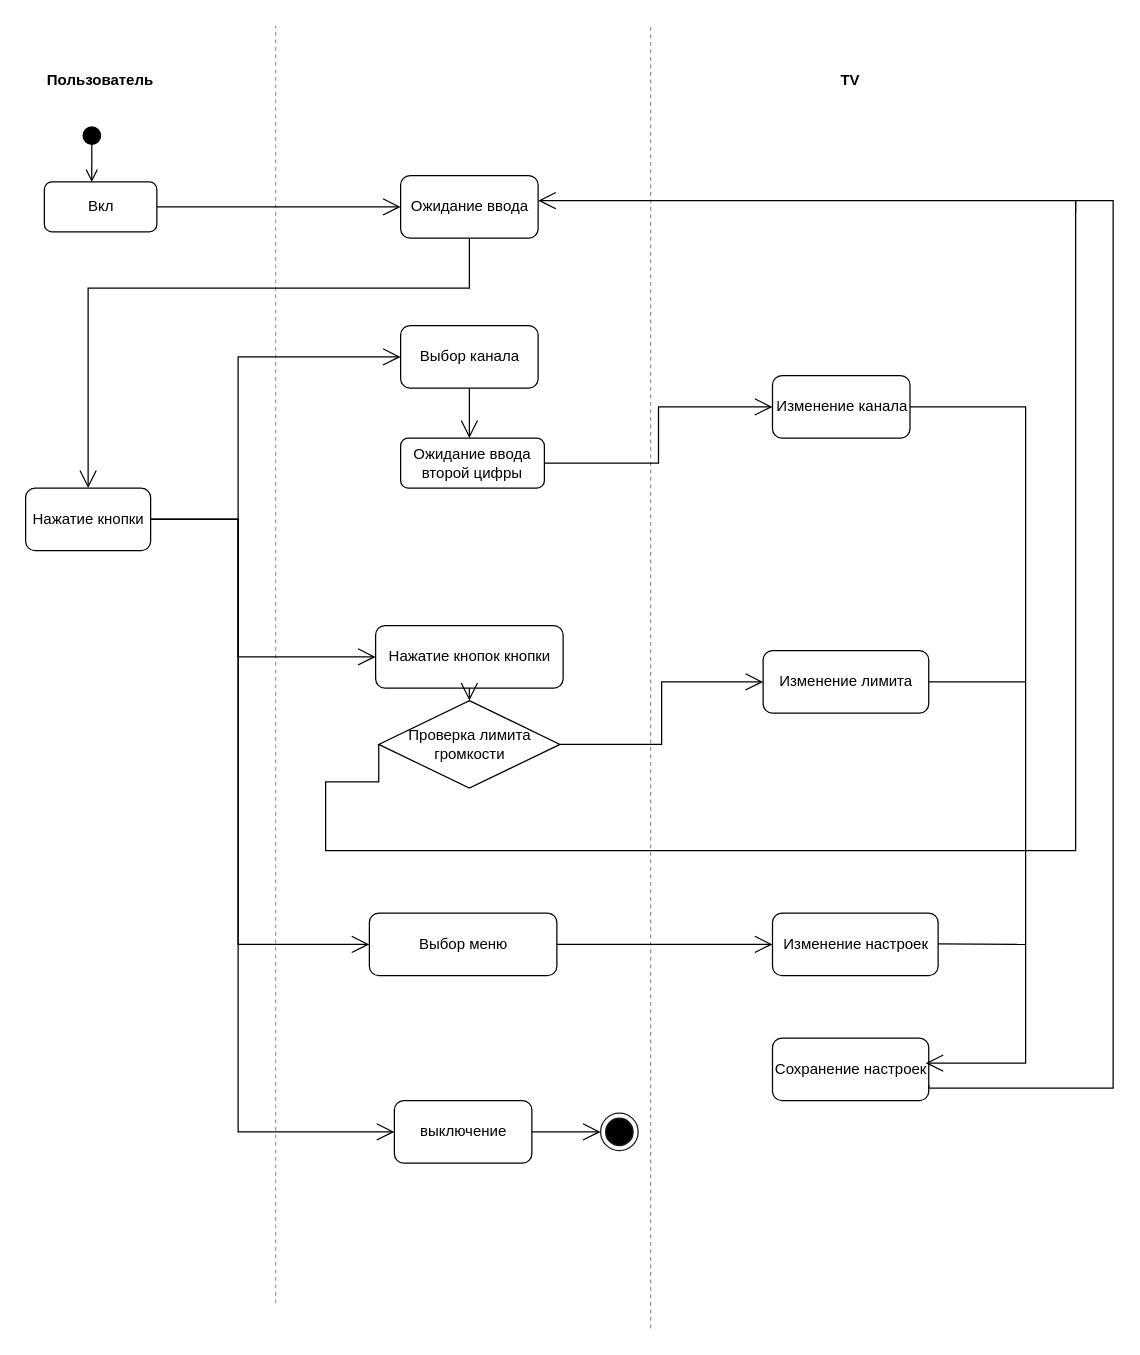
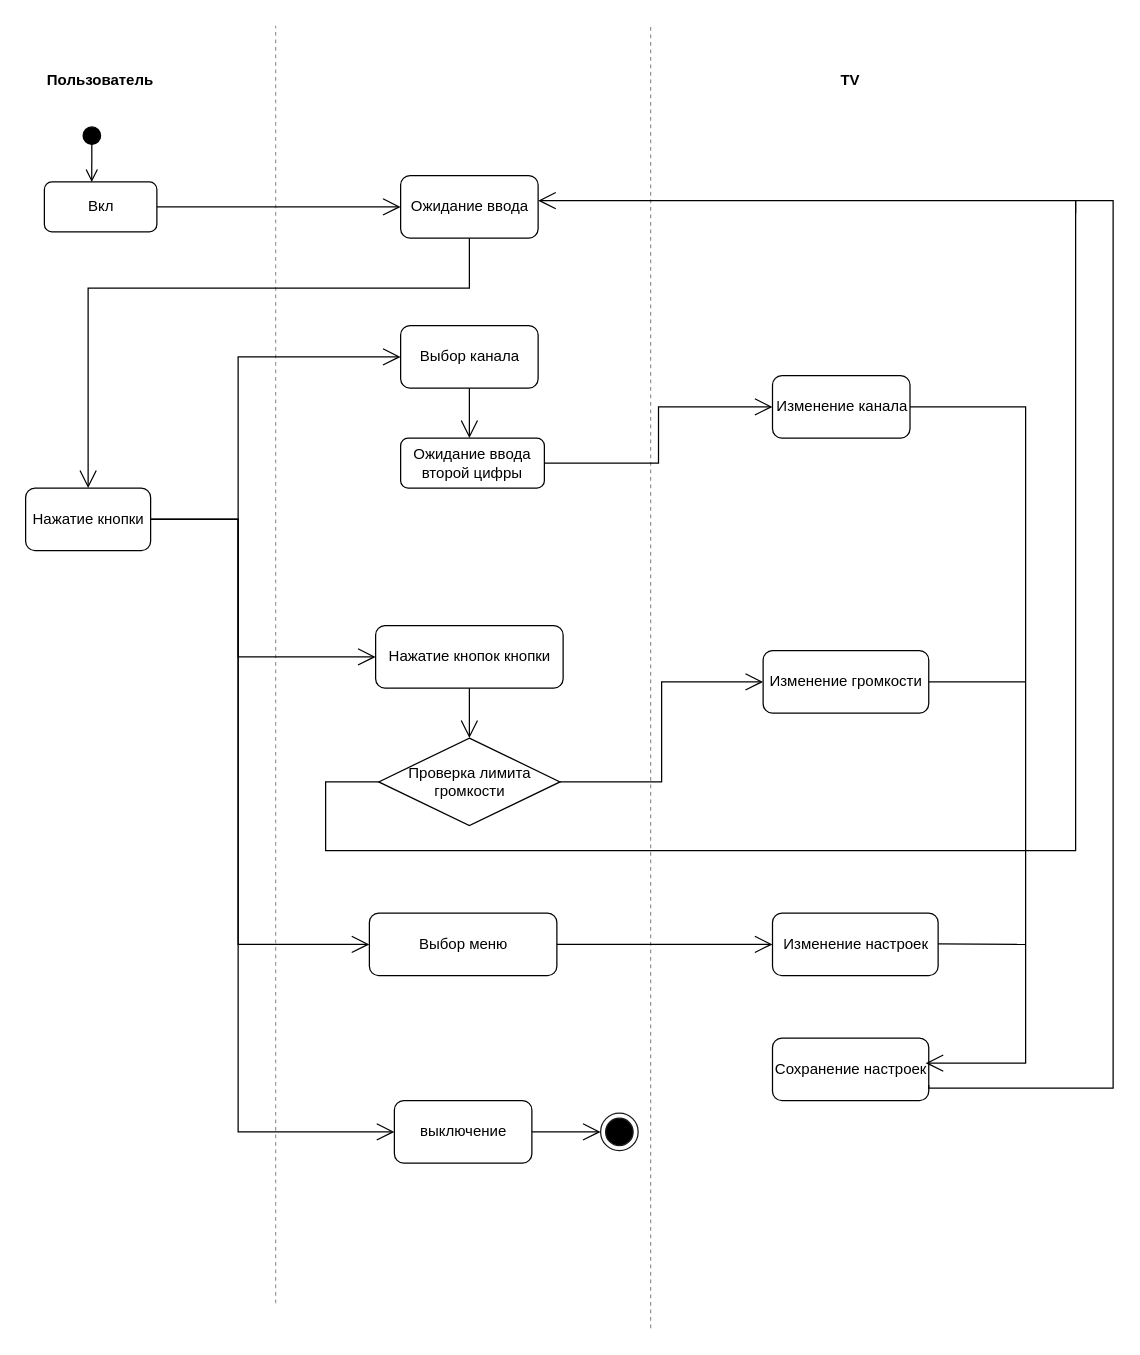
(846, 682) -> (846, 682)
(469, 744) -> (469, 782)
